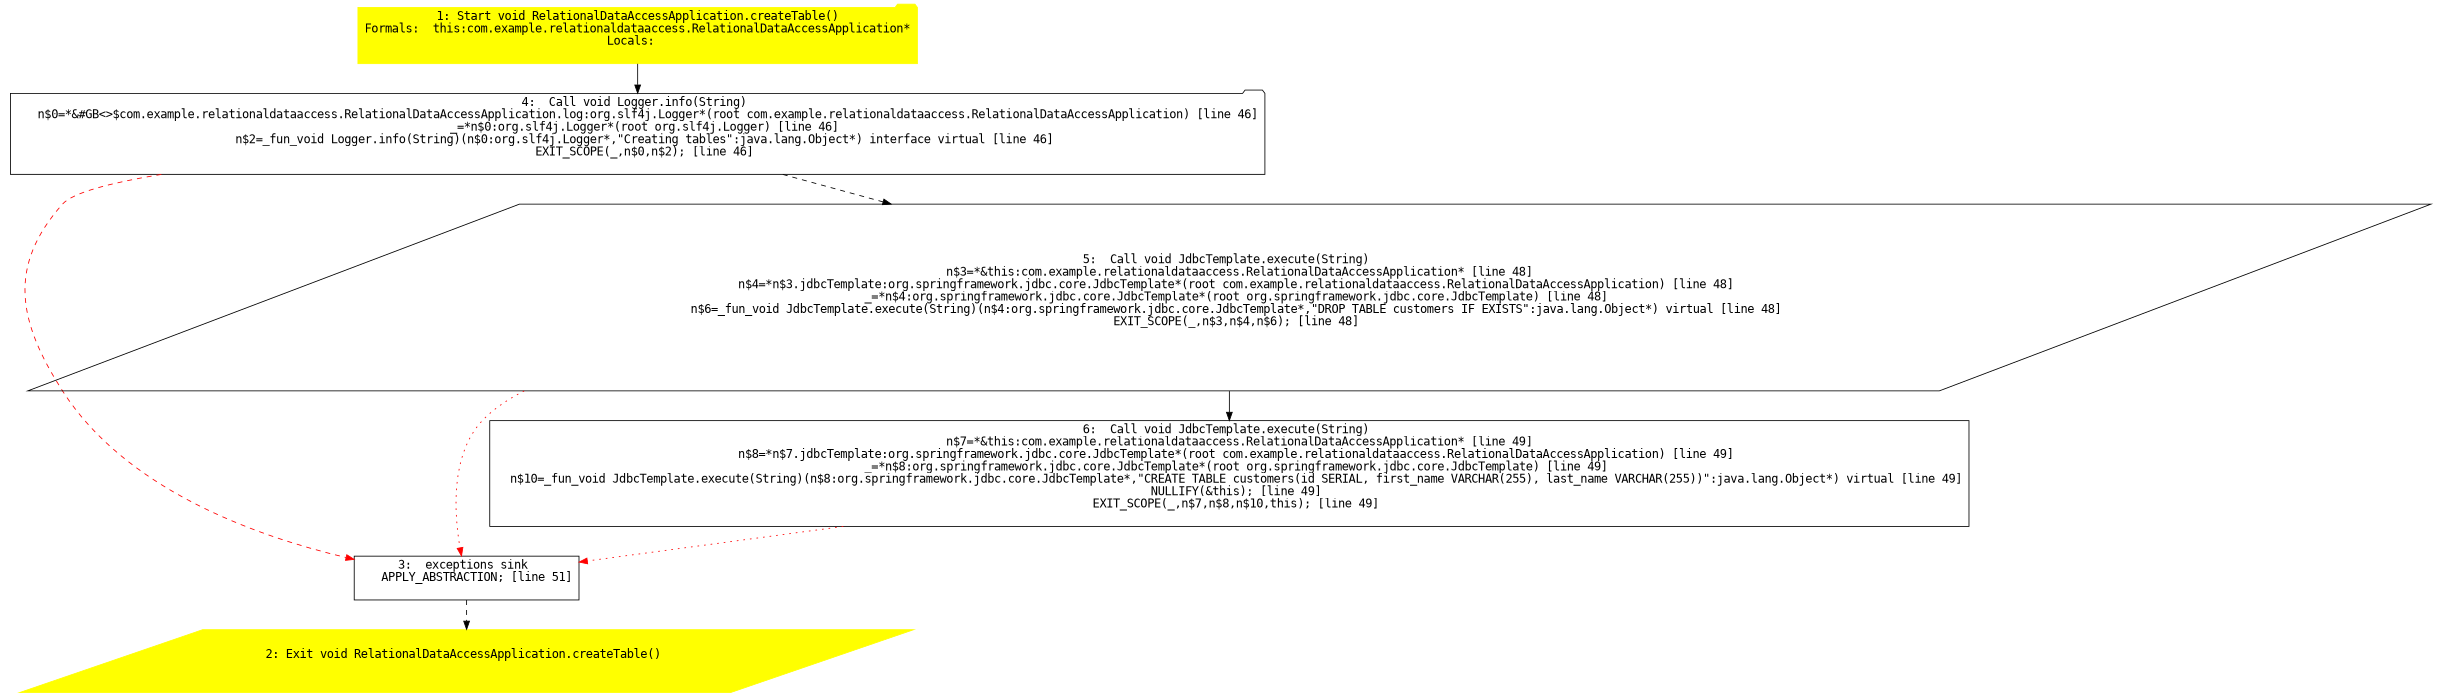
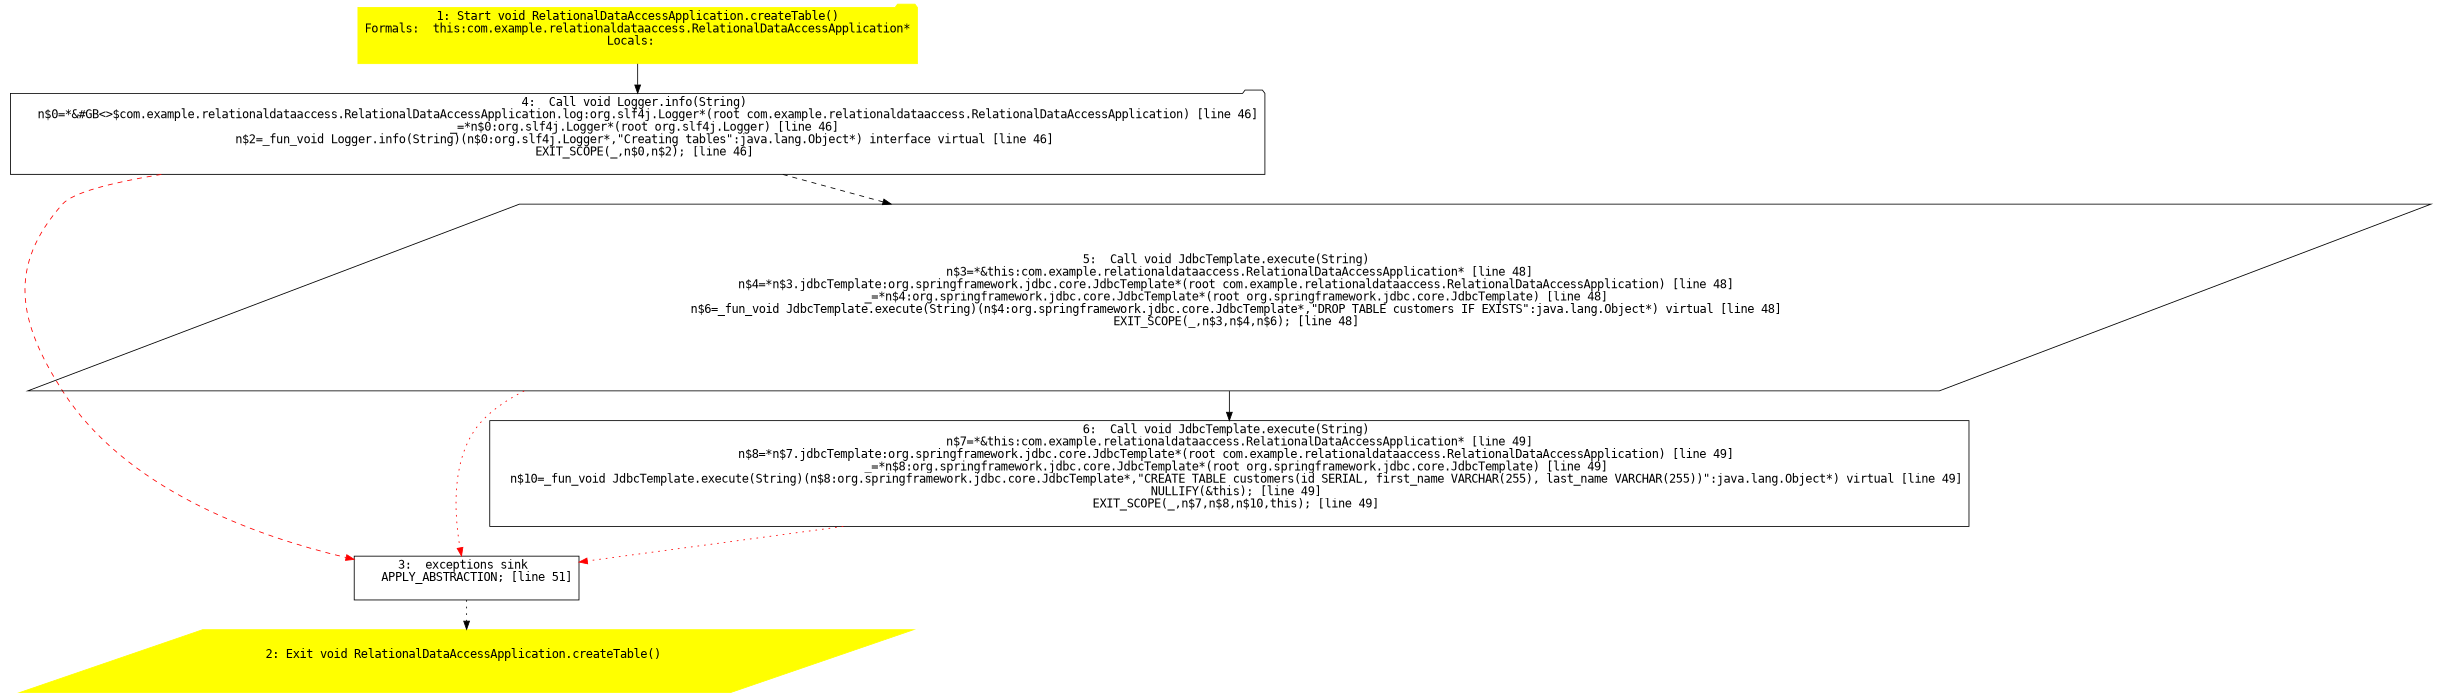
(467, 611) -> (467, 611)
